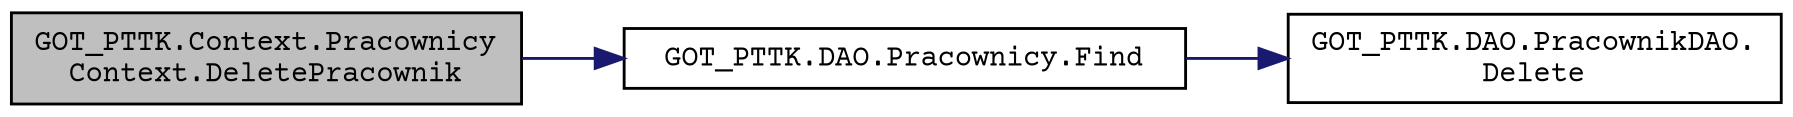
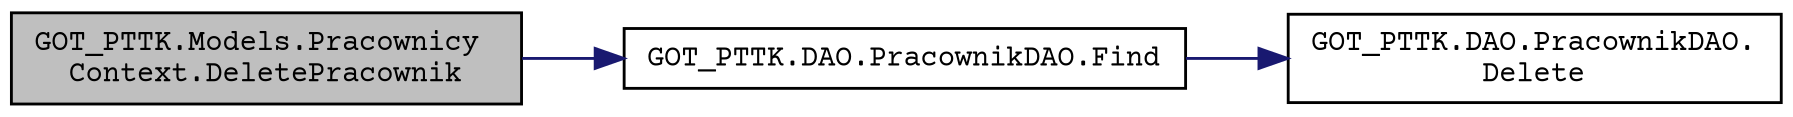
(266, 58) -> (266, 58)
(905, 58) -> (905, 58)
